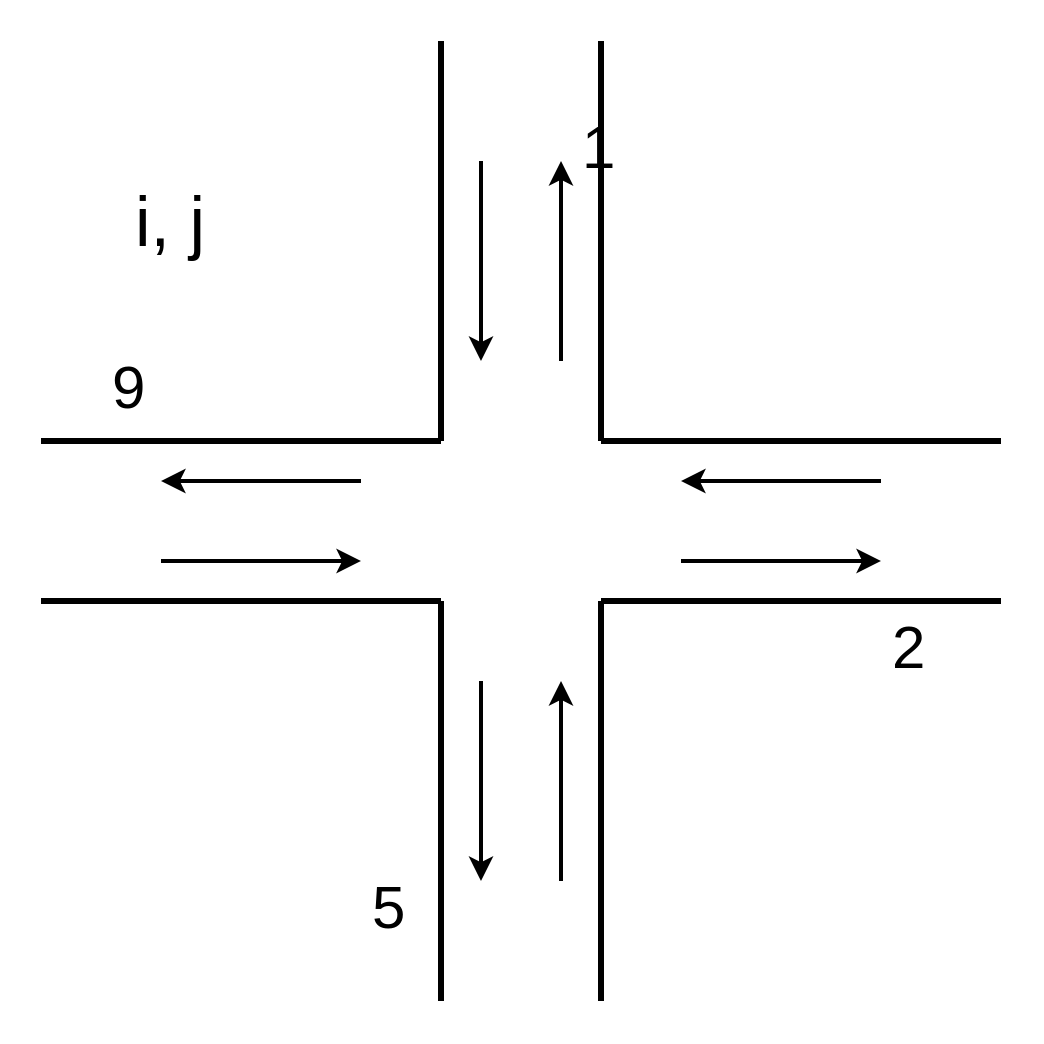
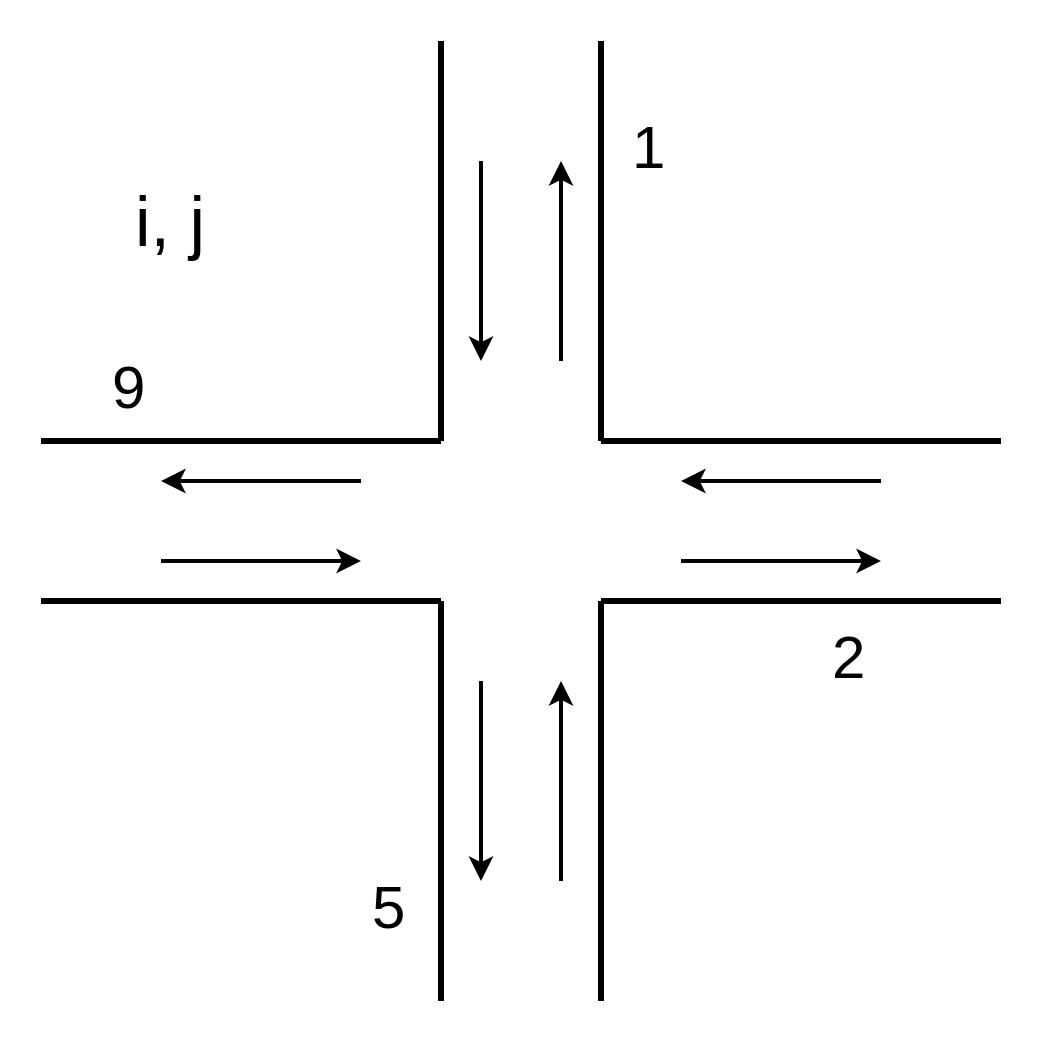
(601, 141) -> (651, 141)
(911, 641) -> (851, 651)
